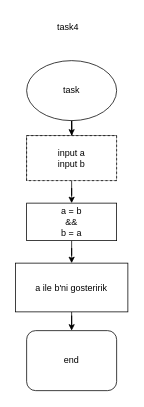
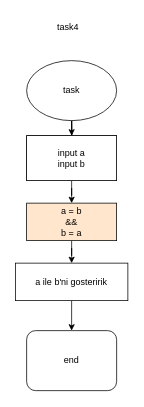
(72, 158) -> (72, 158)
(72, 222) -> (72, 222)
(72, 287) -> (72, 282)
